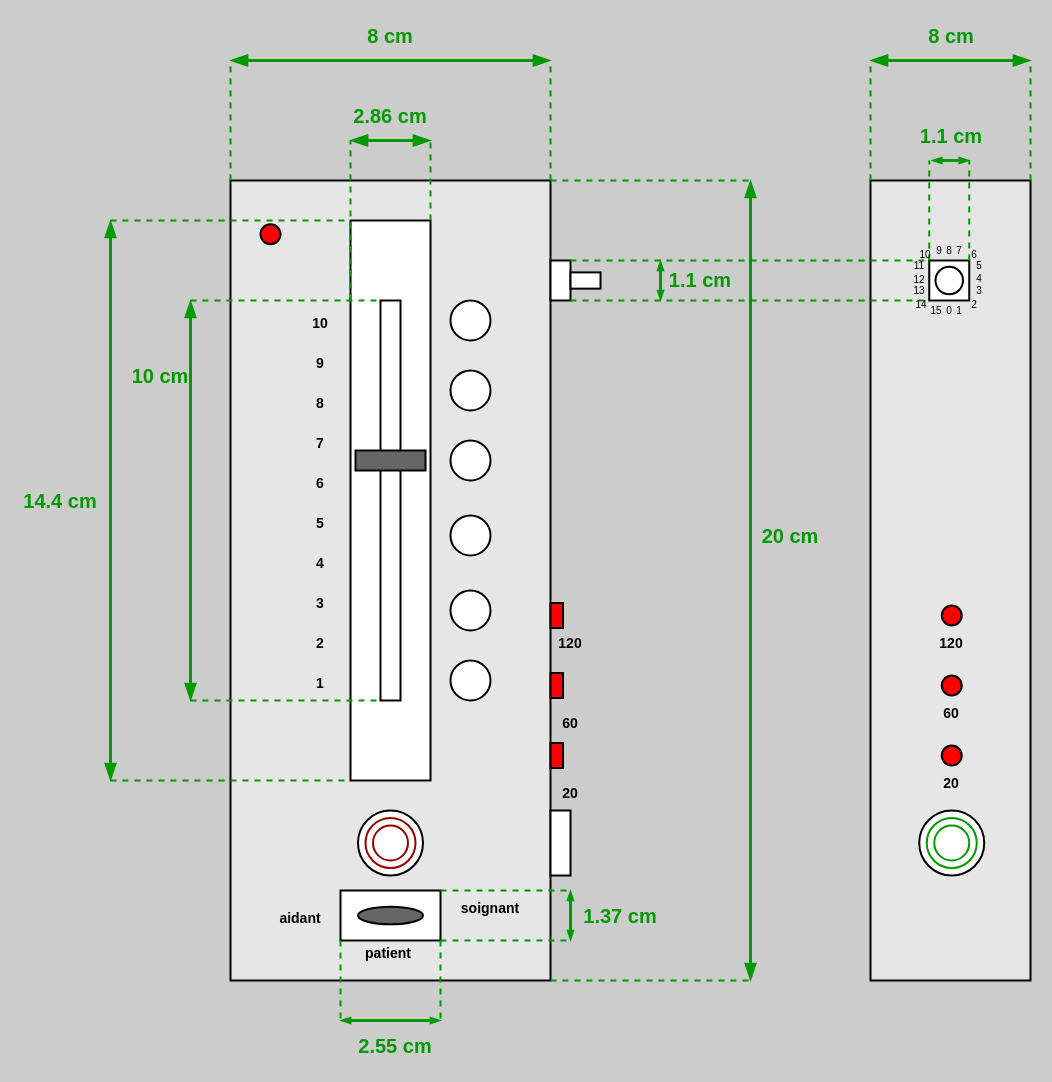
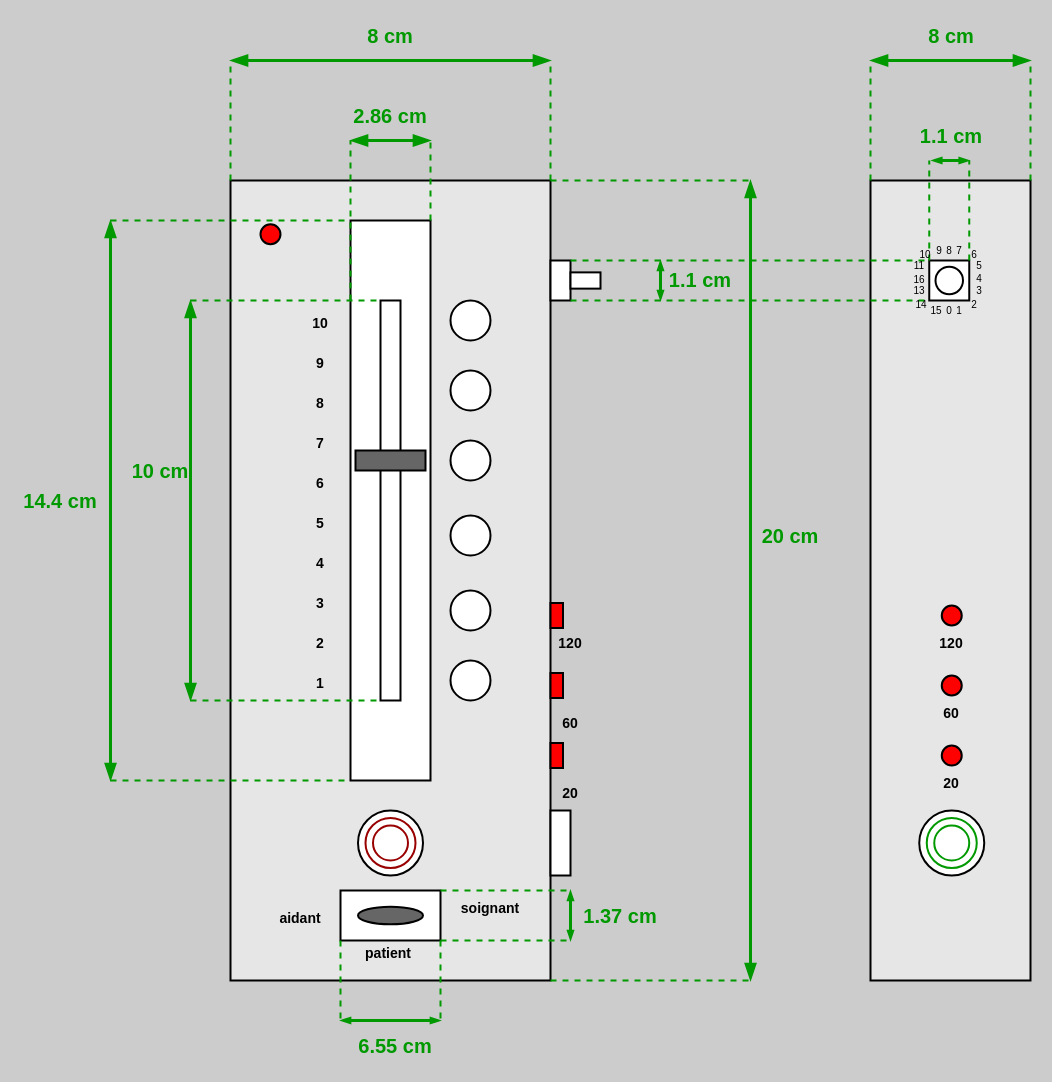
(920, 280) -> (920, 280)
(161, 376) -> (161, 471)
(396, 1046) -> (396, 1046)
